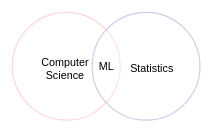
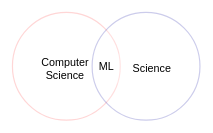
(152, 69) -> (152, 69)
